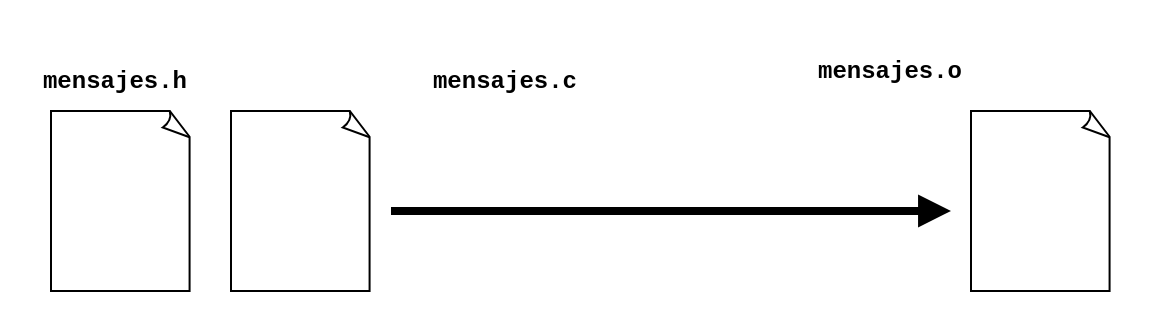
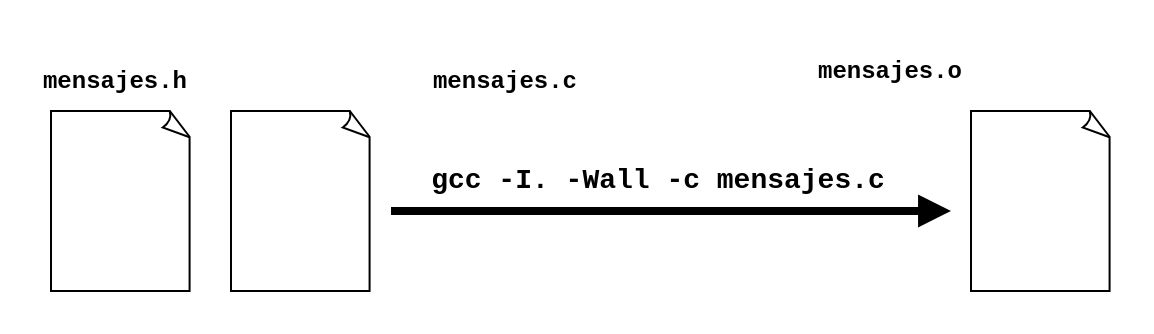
none -> (659, 181)
